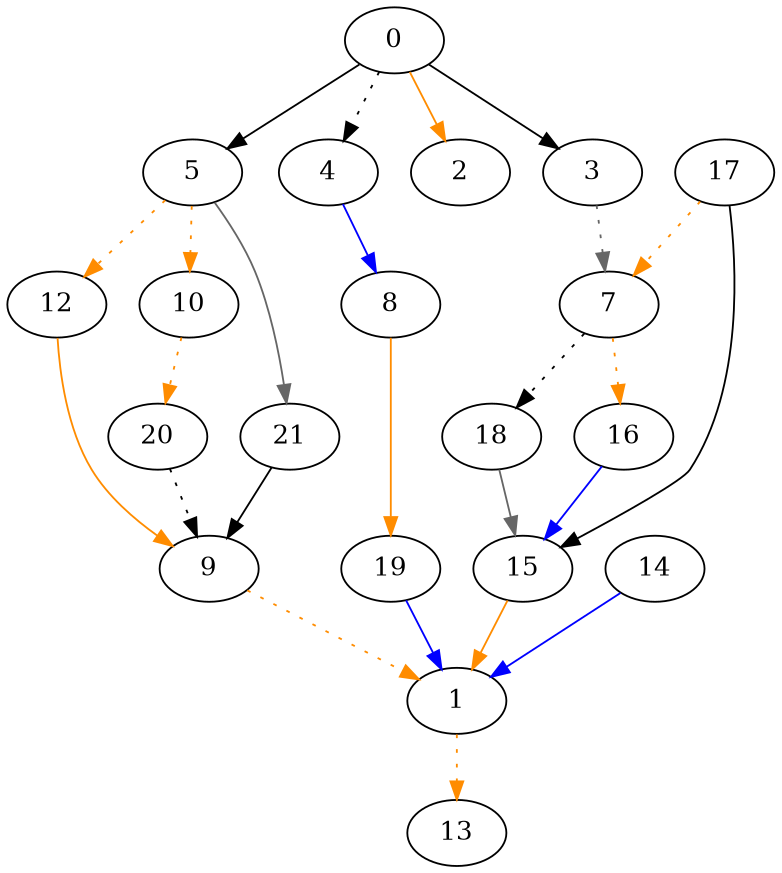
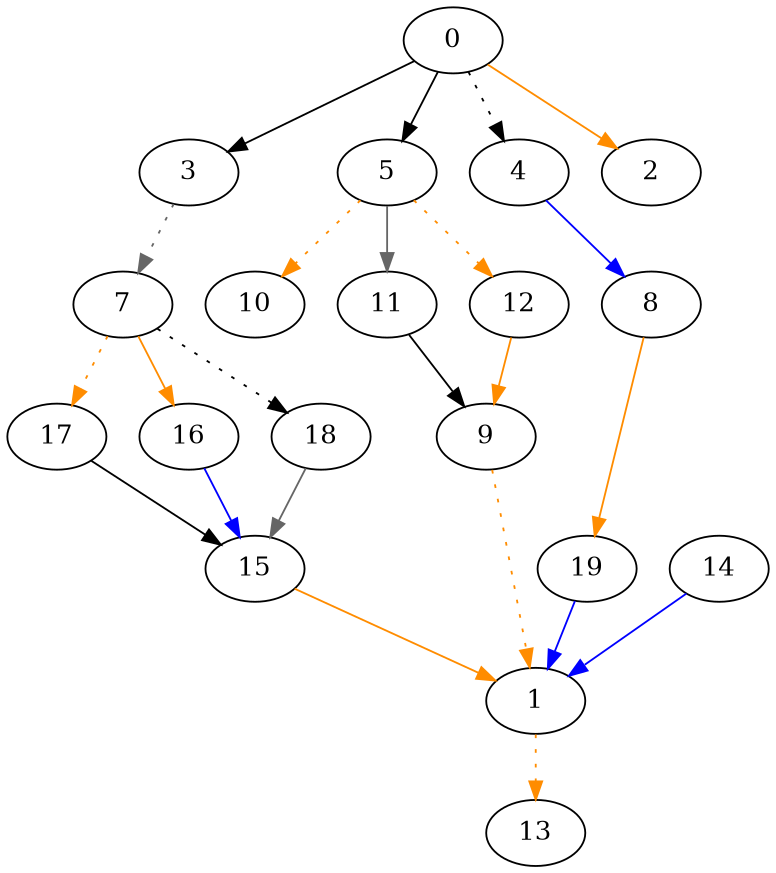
(673, 231) -> (94, 362)
(615, 362) -> (152, 362)
(158, 437) -> none
(290, 437) -> (387, 305)
